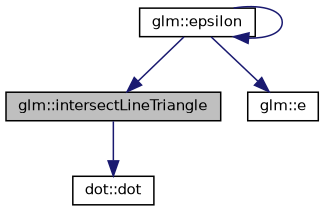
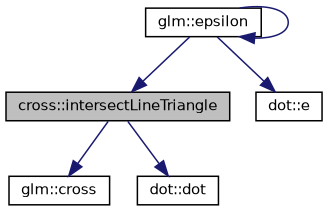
(113, 106) -> (118, 106)
(283, 106) -> (289, 106)
none -> (59, 191)
